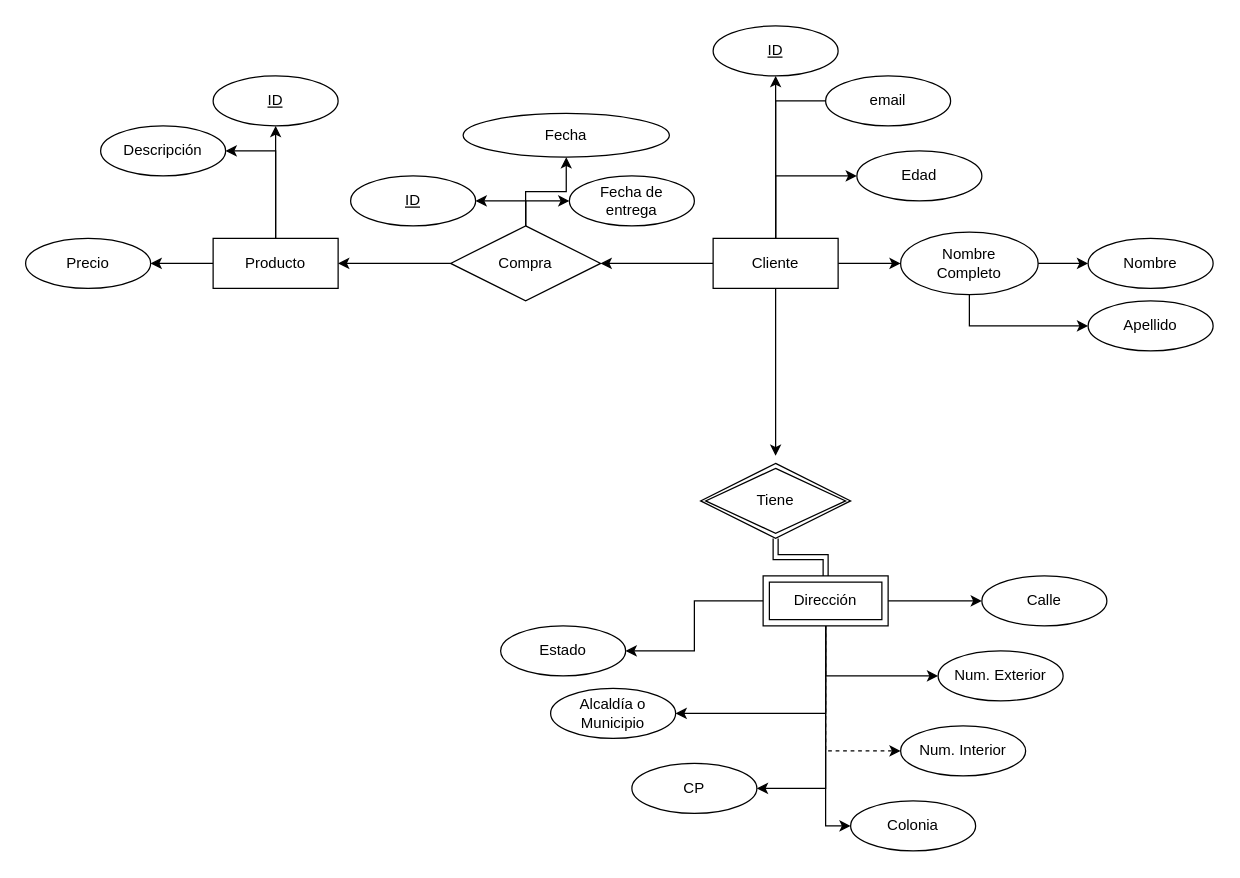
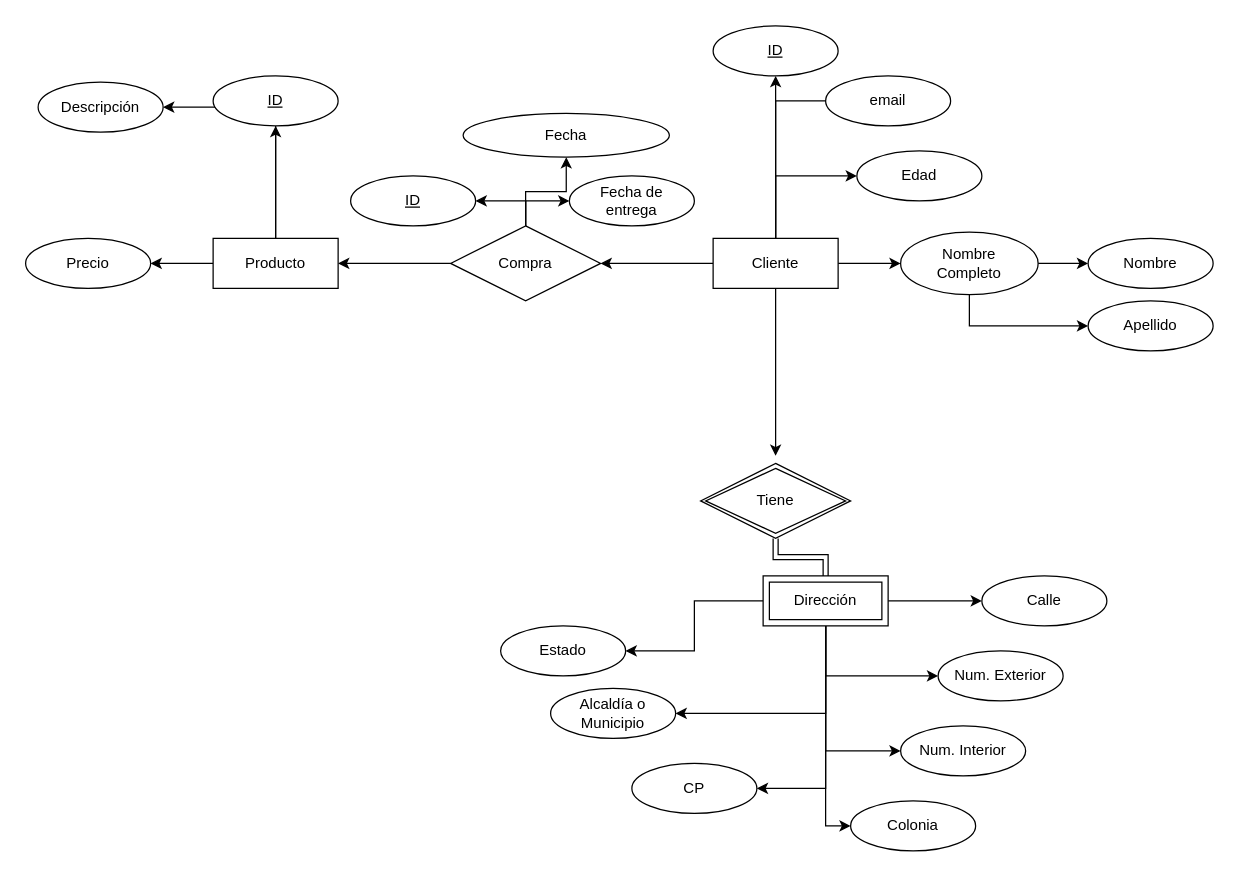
(163, 151) -> (101, 107)
(858, 751) -> (858, 751)
